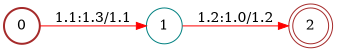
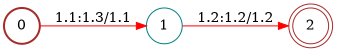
(236, 18) -> (236, 18)
